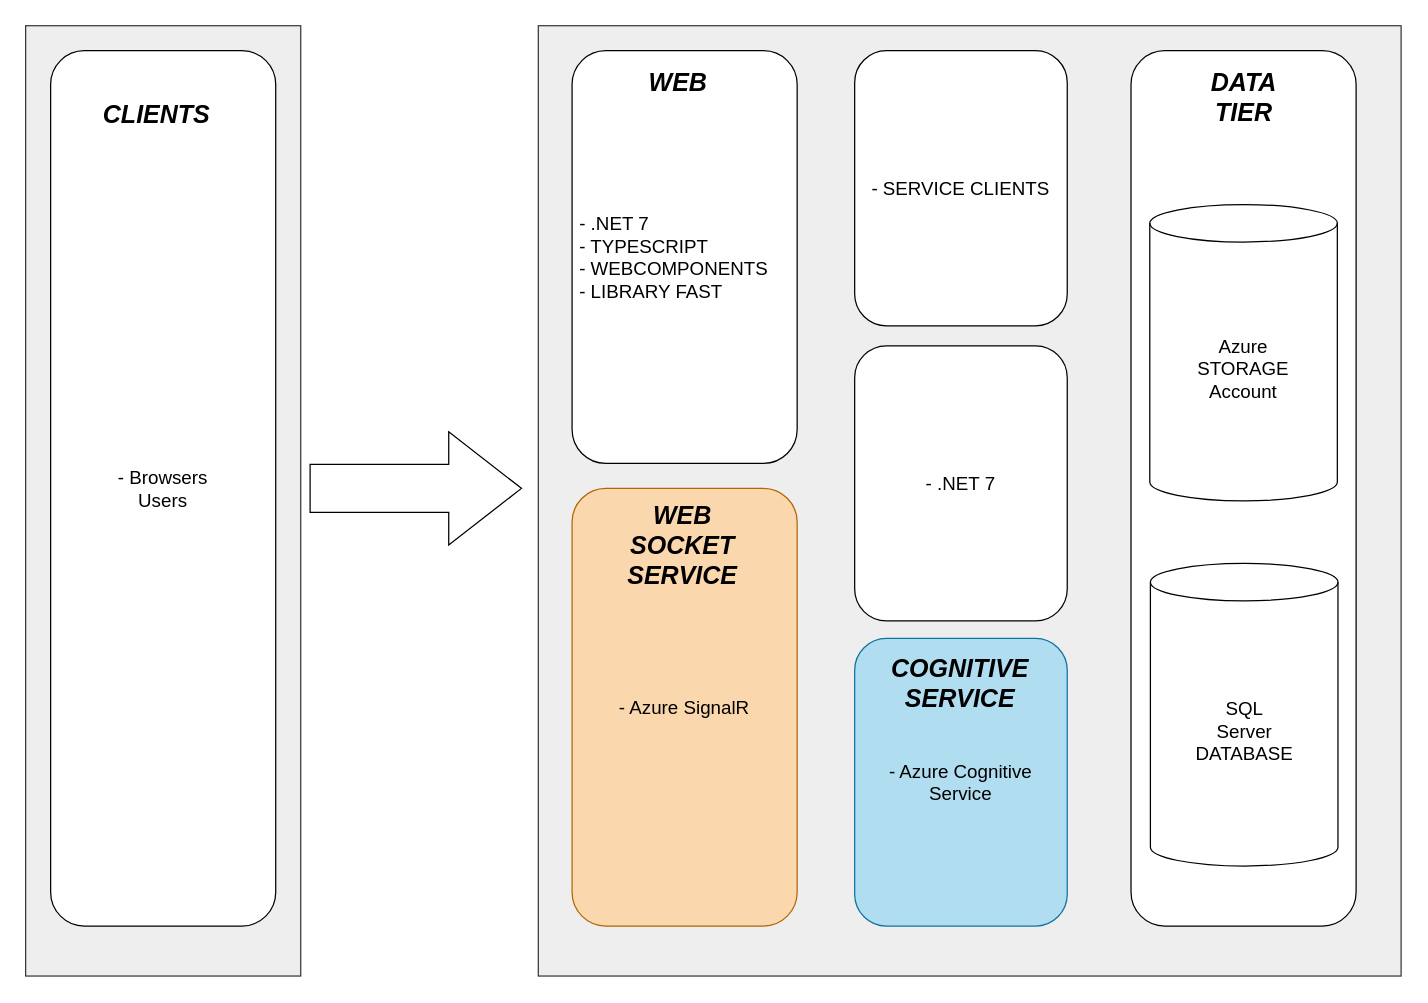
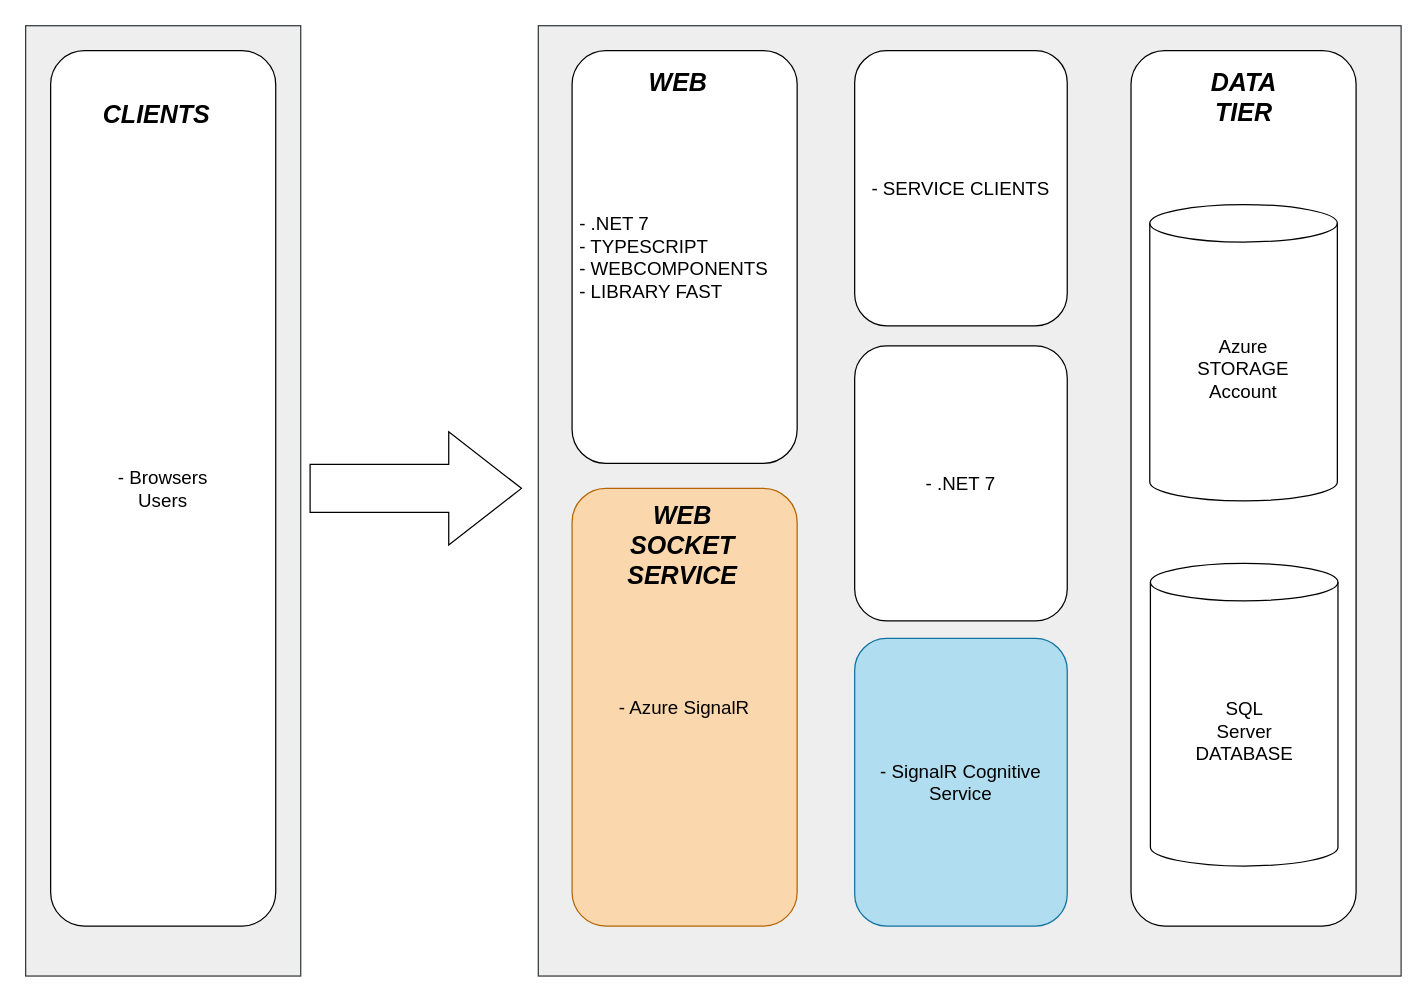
(960, 682) -> none
(961, 782) -> (961, 782)
